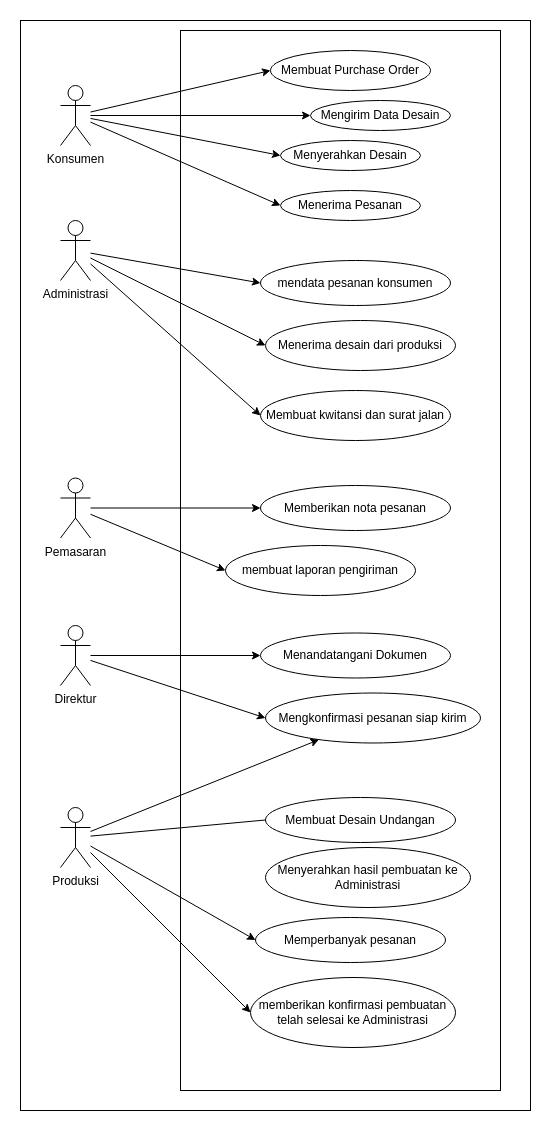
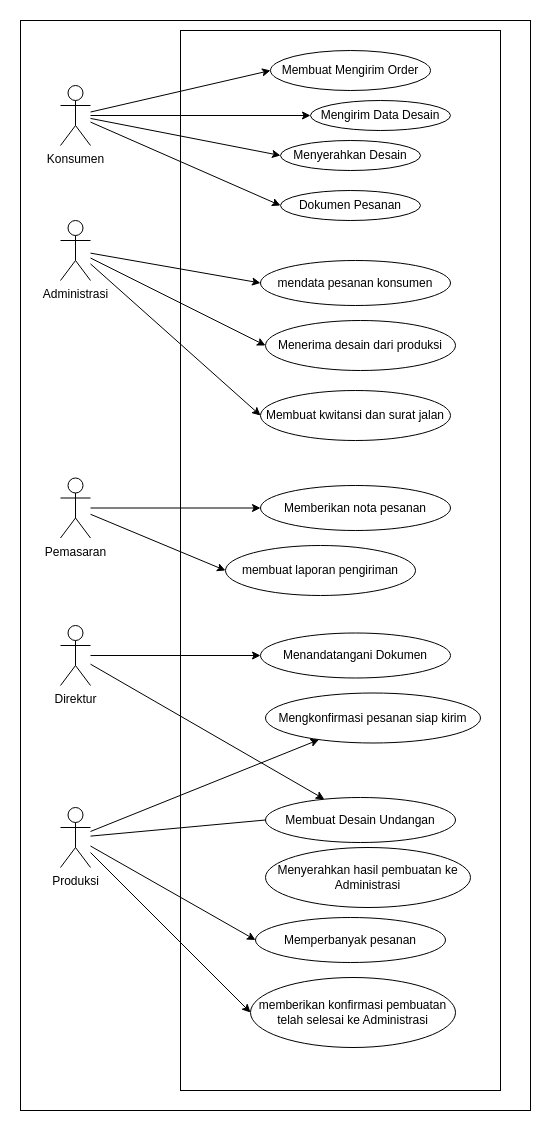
(351, 71) -> (351, 71)
(351, 206) -> (351, 206)
(174, 688) -> (204, 730)
